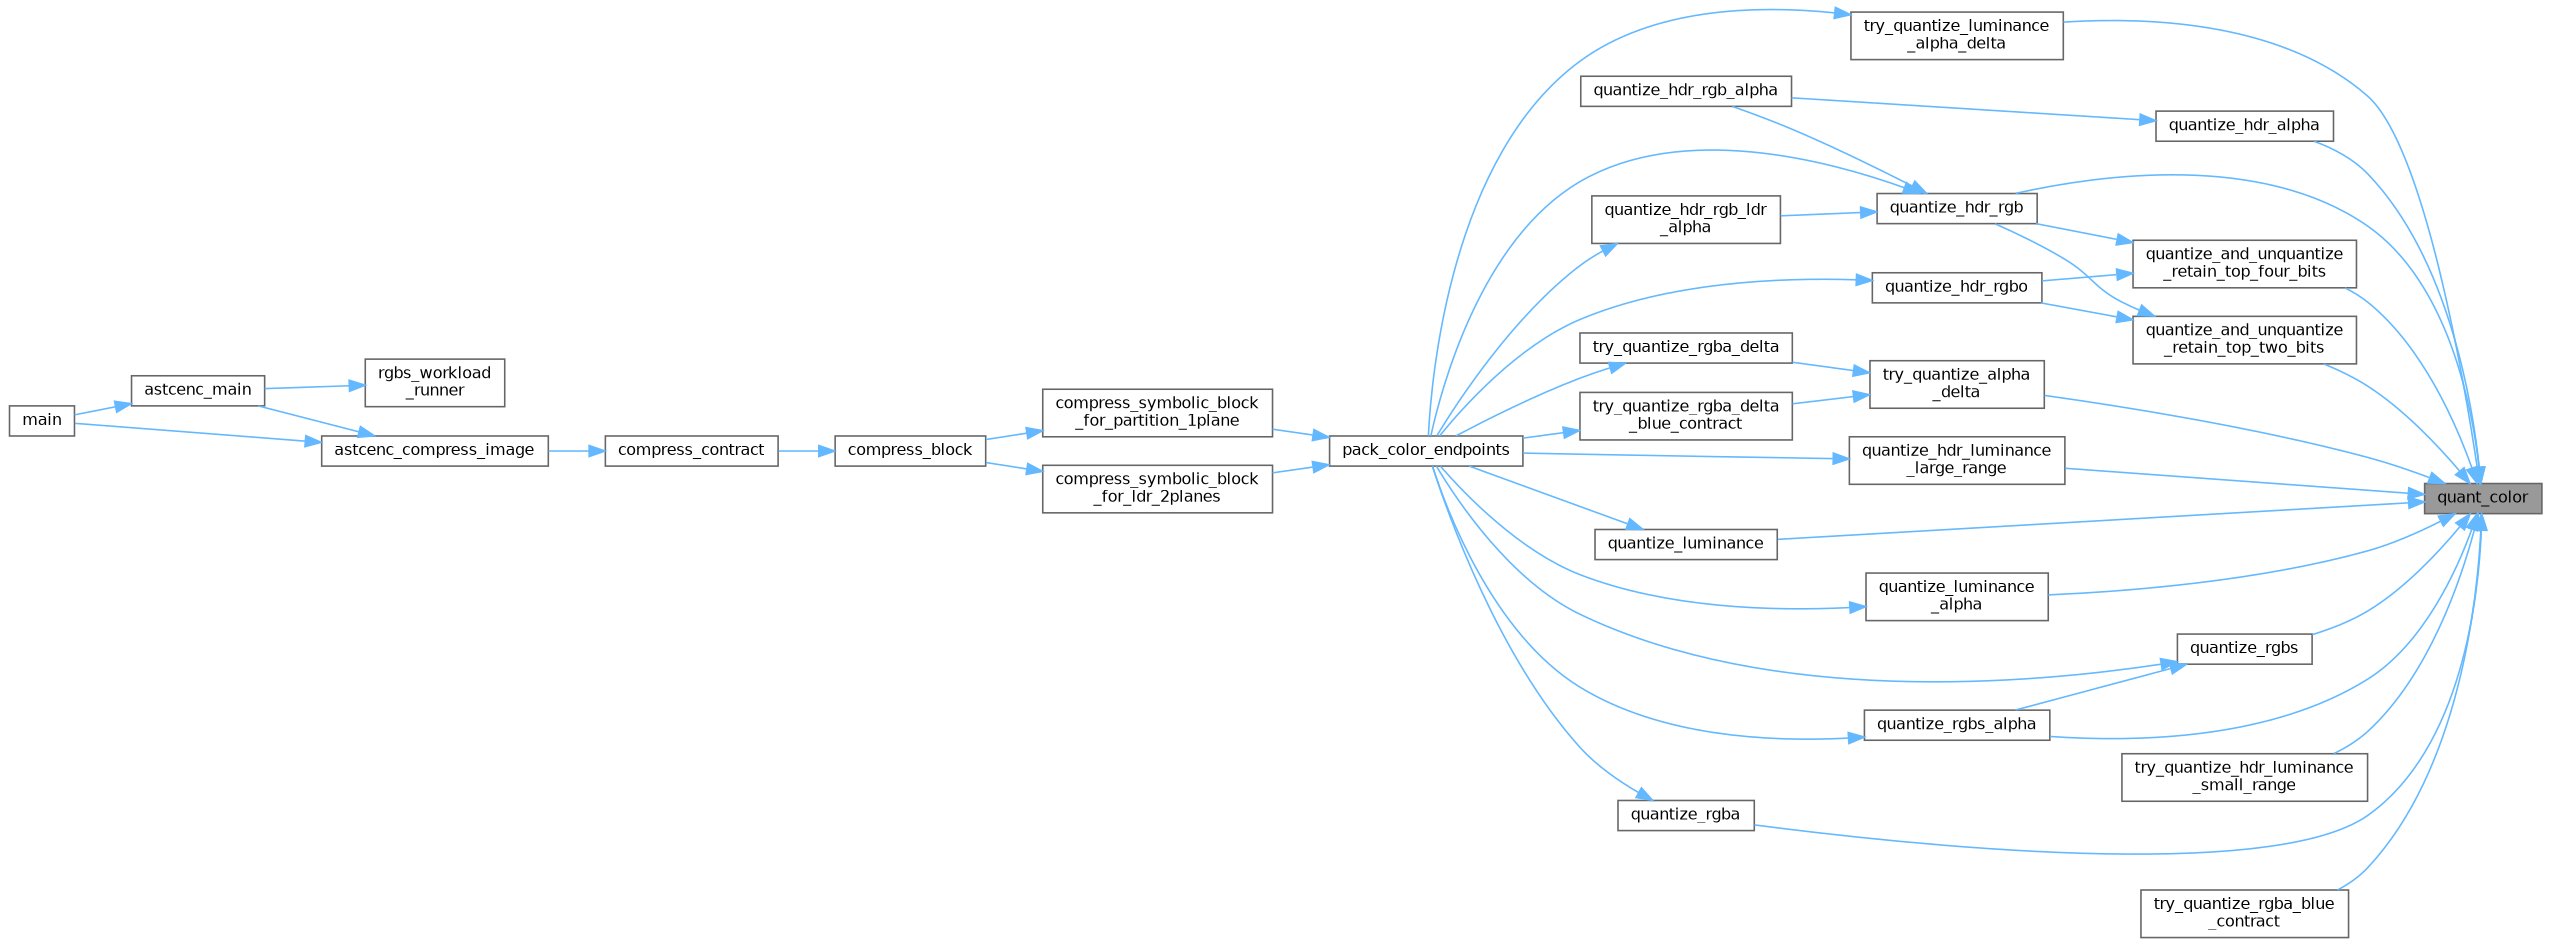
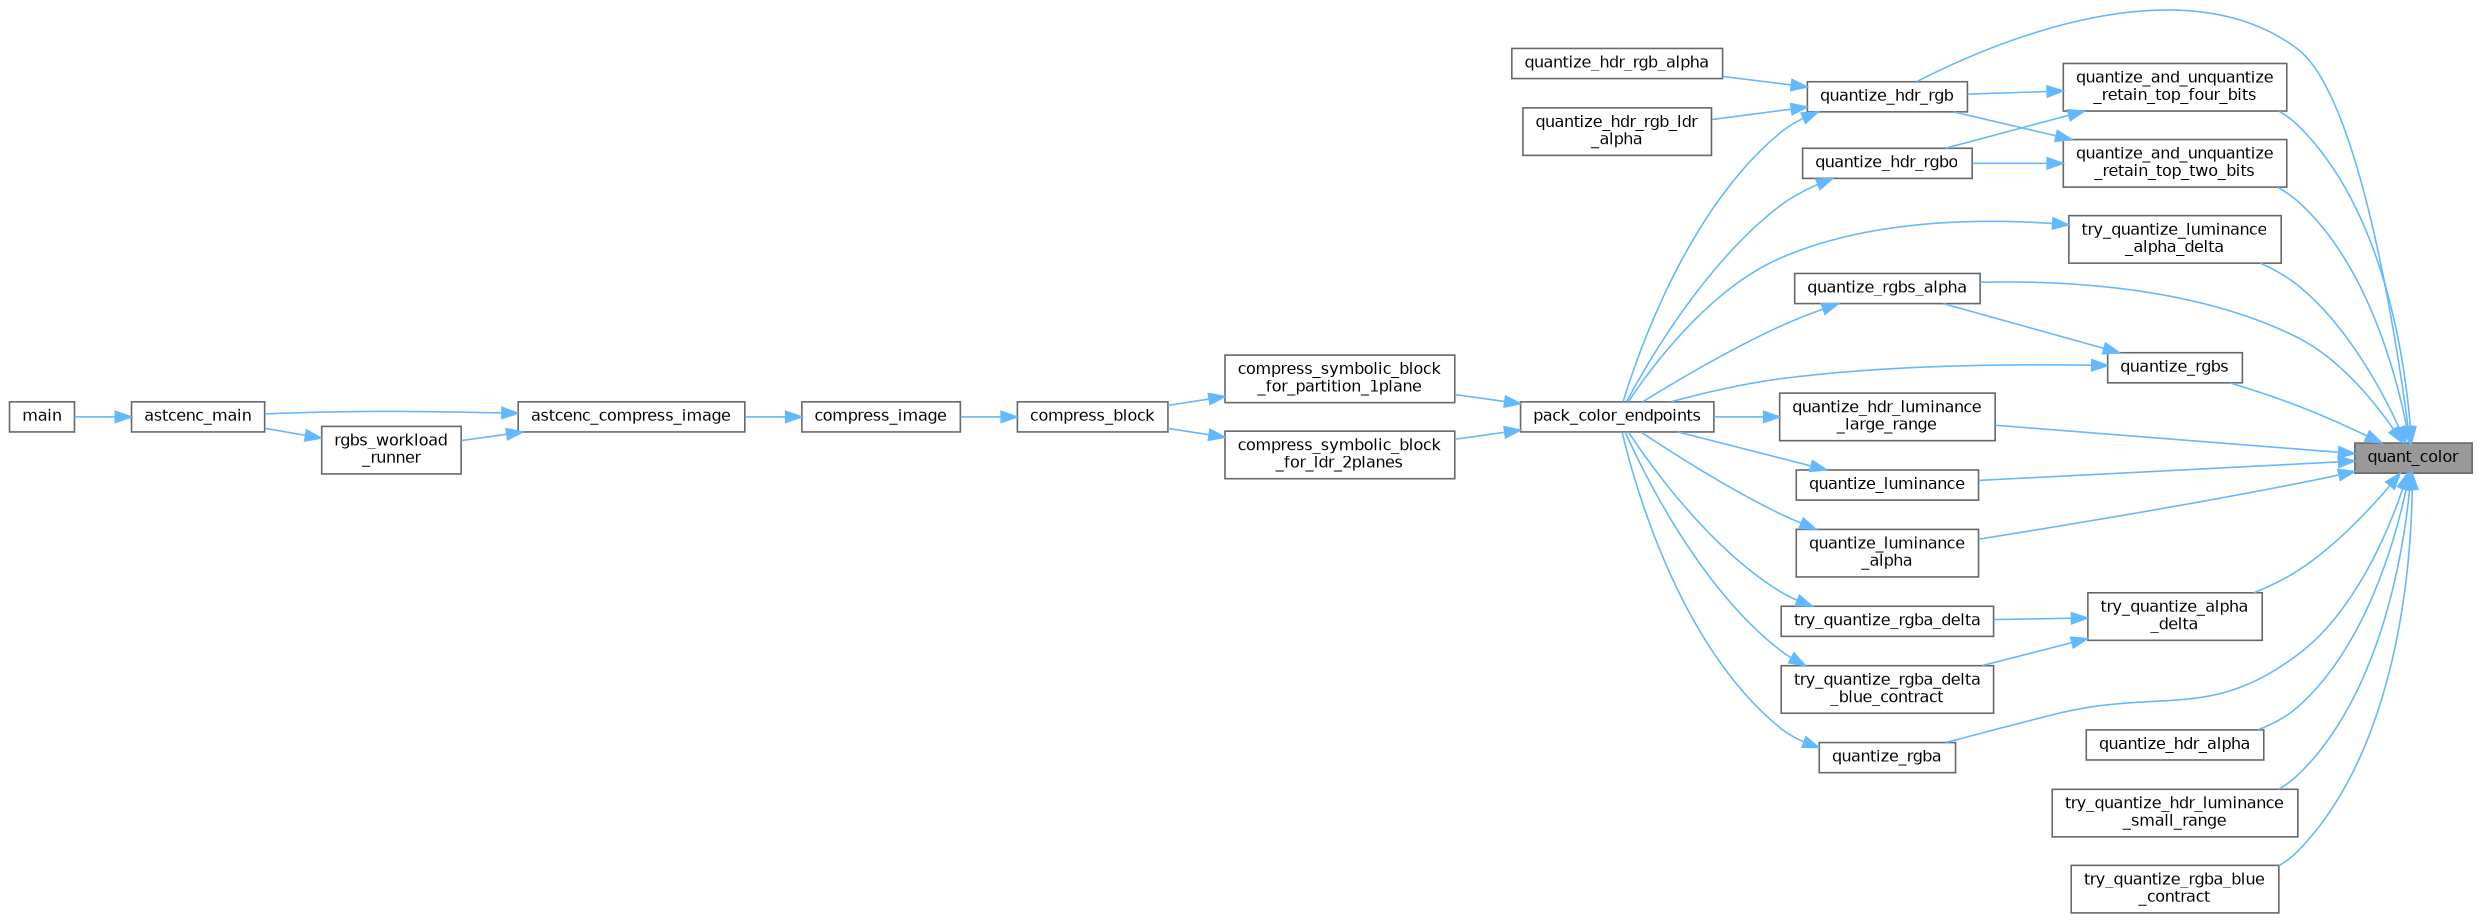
(1966, 109) -> none
(1510, 334) -> none
(190, 432) -> (484, 437)
(692, 451) -> (881, 417)
